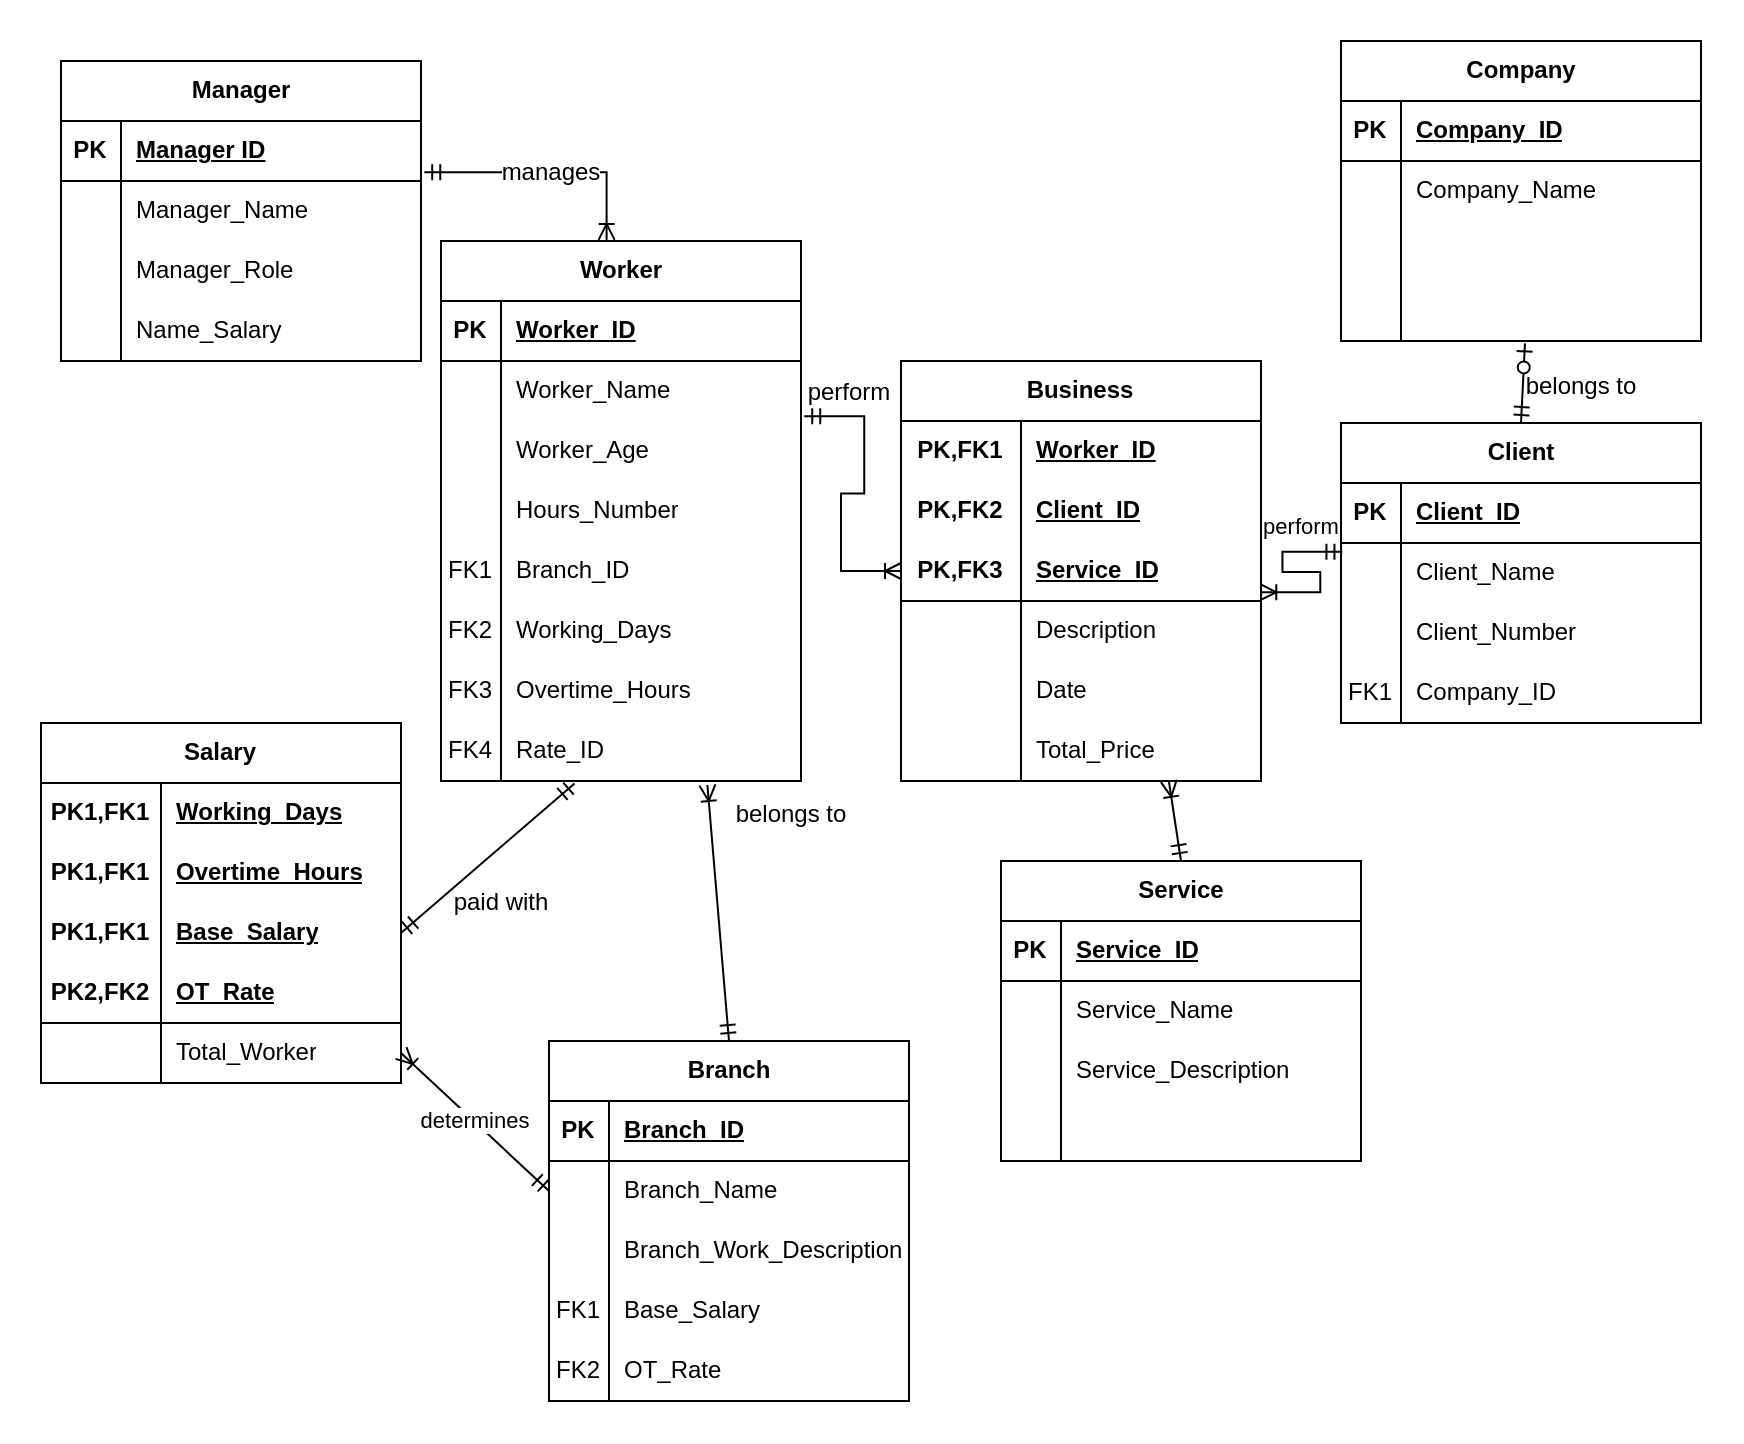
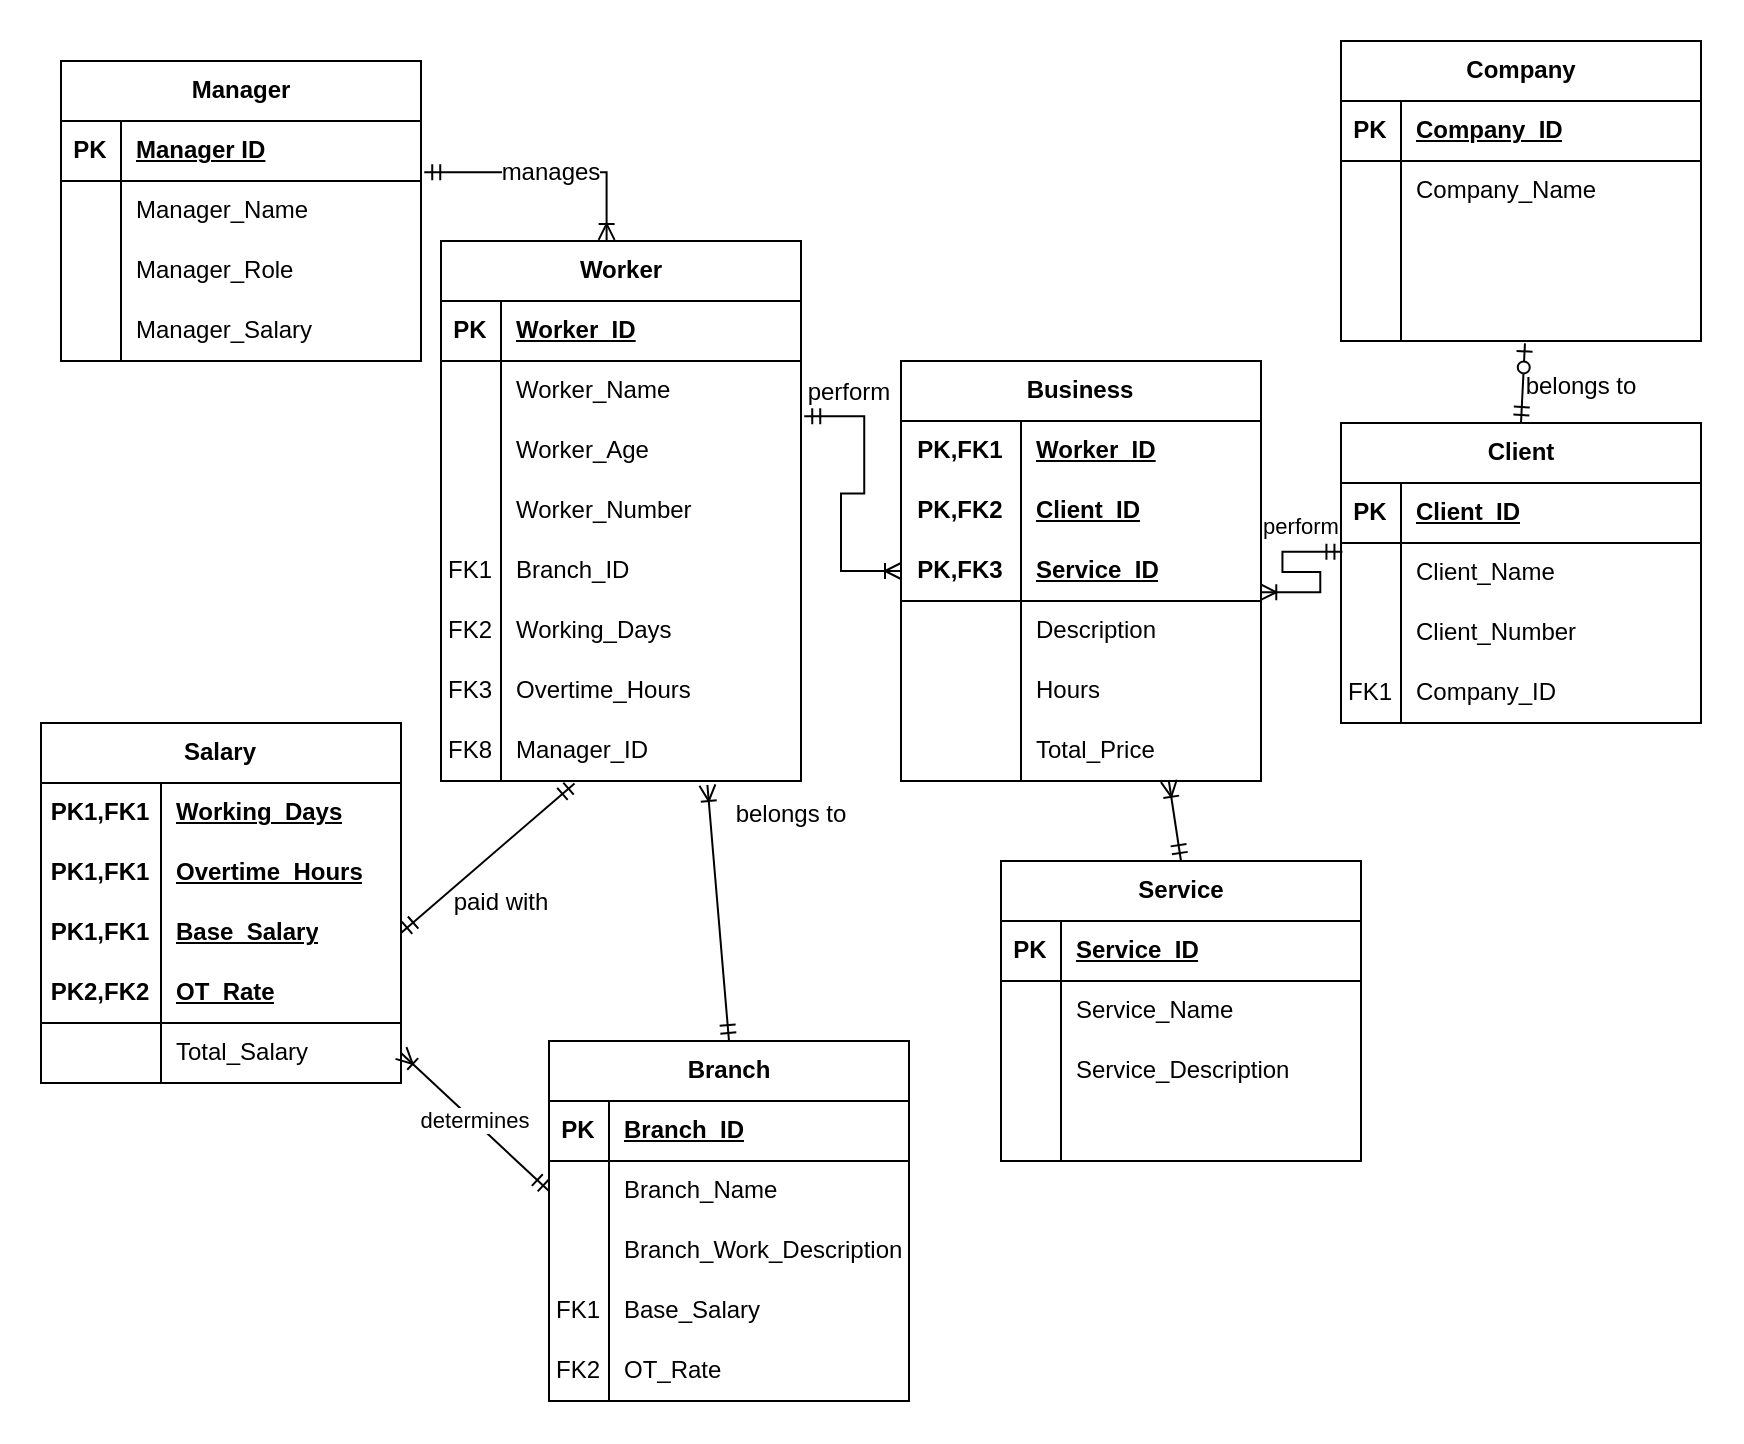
(208, 331) -> (228, 331)
(598, 511) -> (604, 511)
(1064, 691) -> (1071, 691)
(471, 751) -> (471, 751)
(564, 751) -> (584, 751)
(255, 1053) -> (251, 1053)
